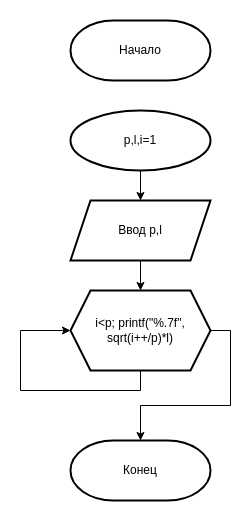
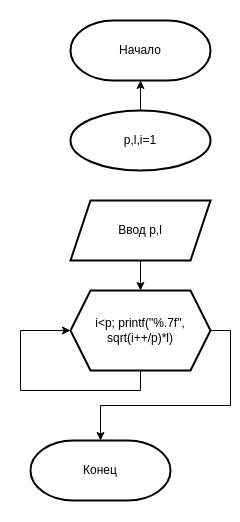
(141, 190) -> (141, 92)
(141, 471) -> (101, 471)
